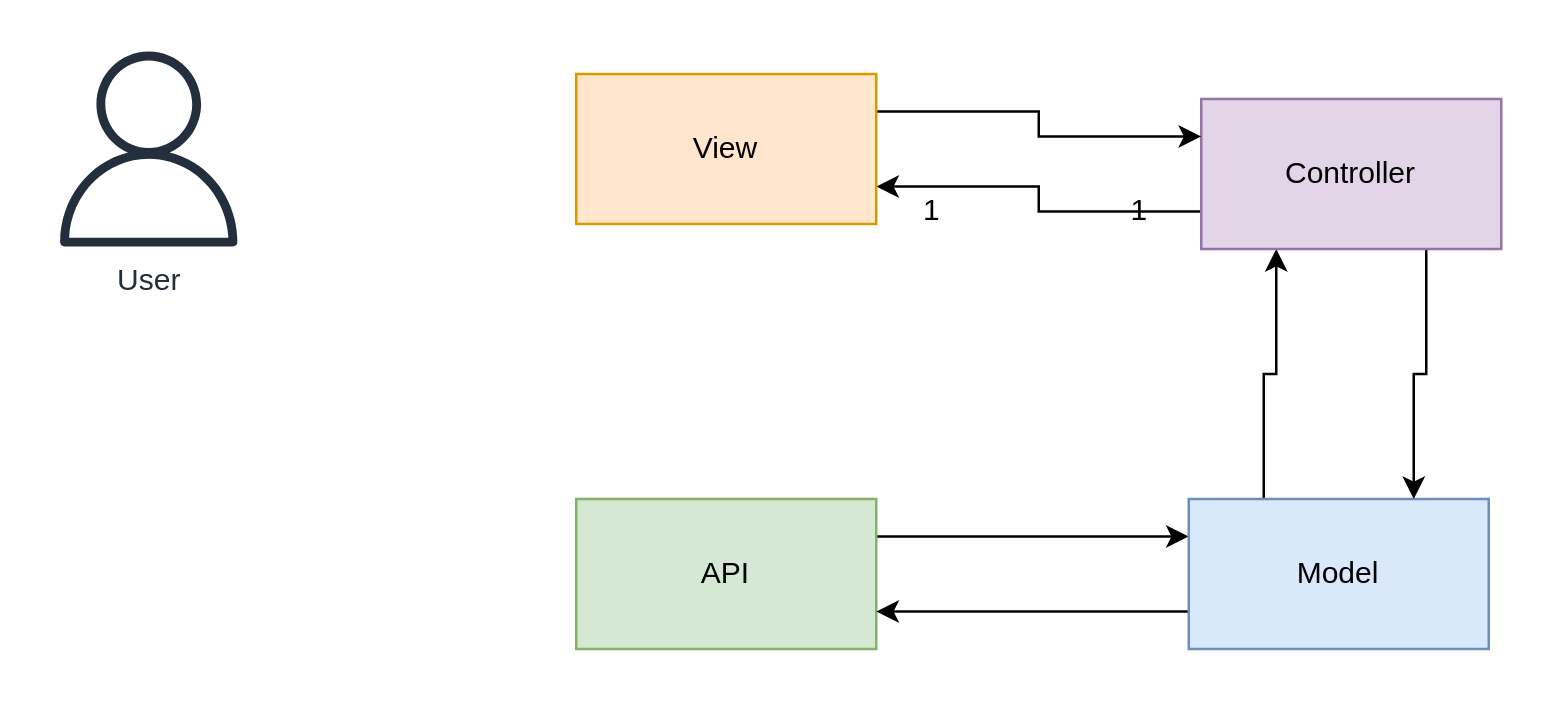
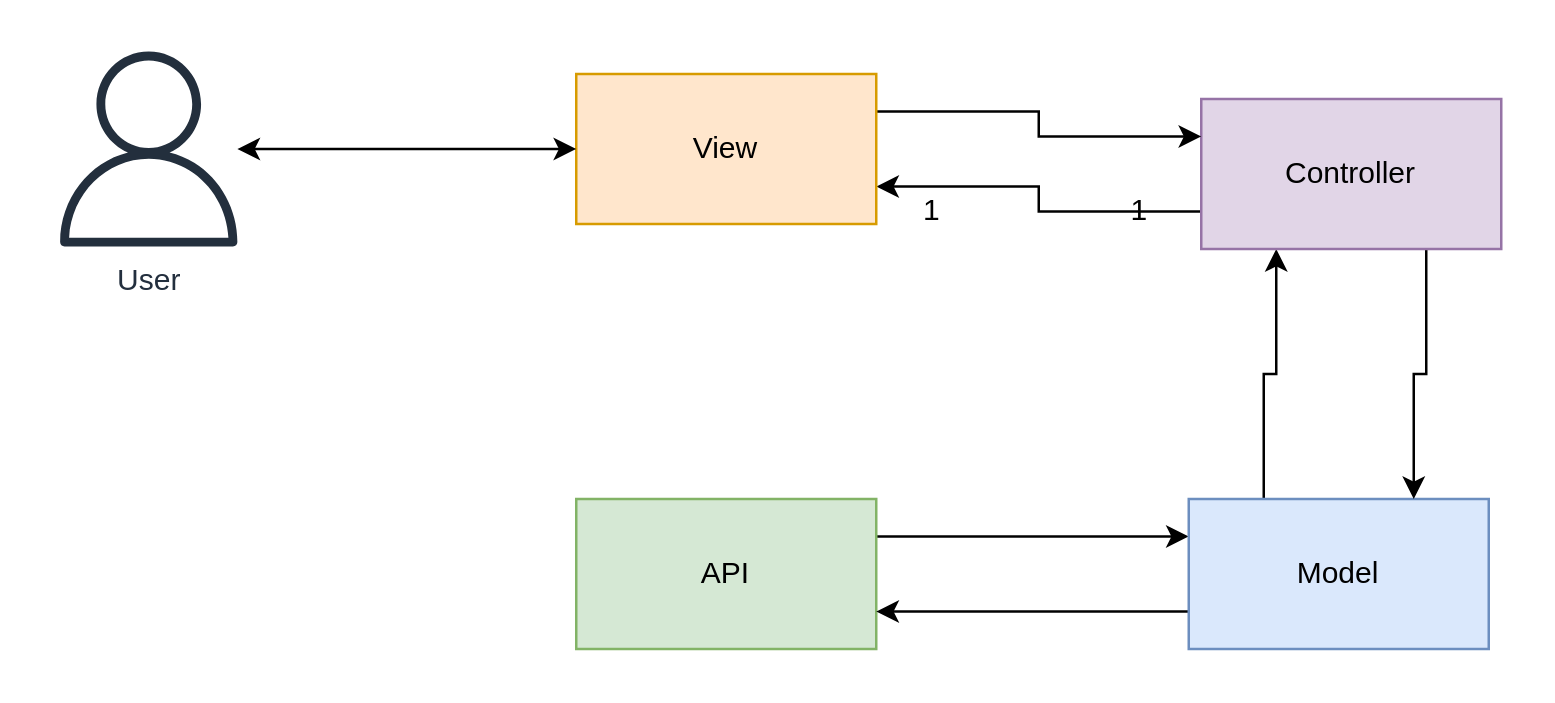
none -> (406, 149)
